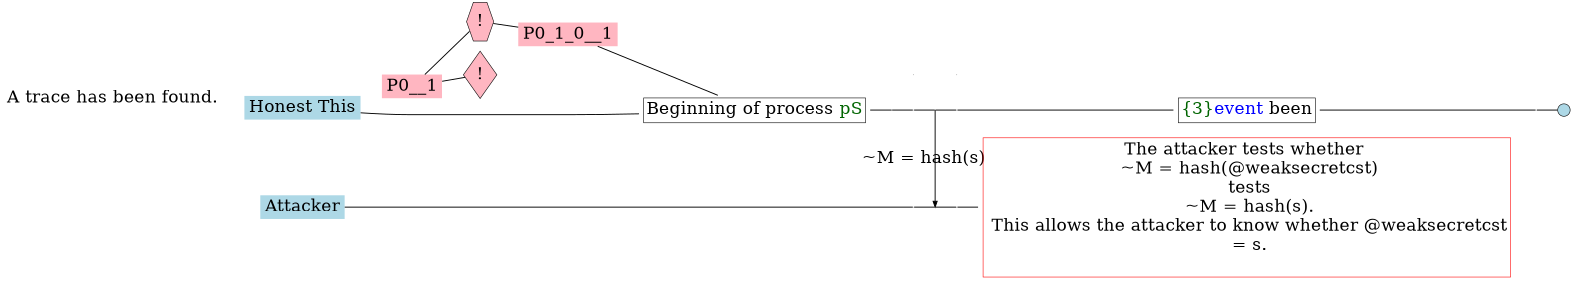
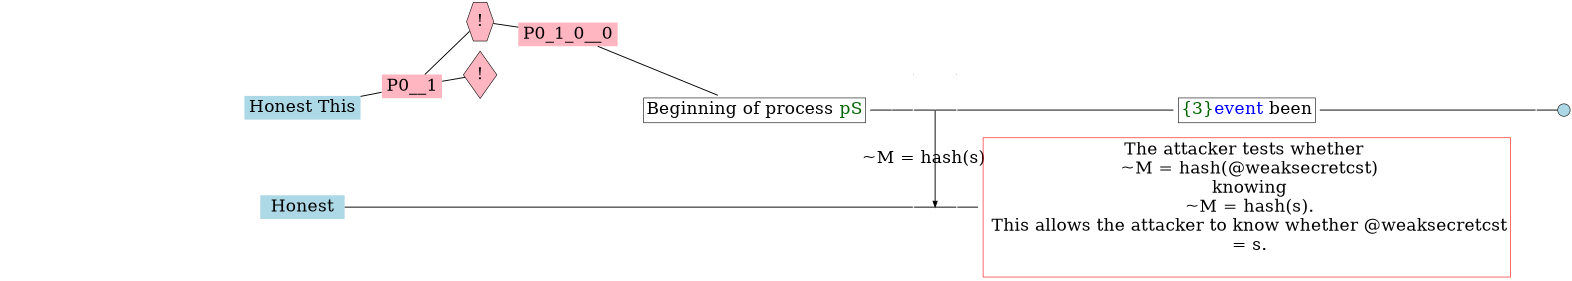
(568, 34) -> (568, 34)
(113, 108) -> none
(500, 115) -> (371, 94)
(1247, 187) -> (1247, 187)
(302, 207) -> (302, 207)
